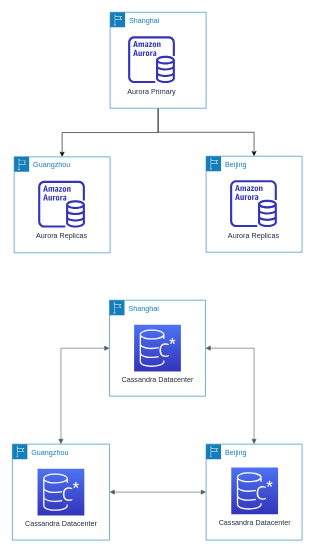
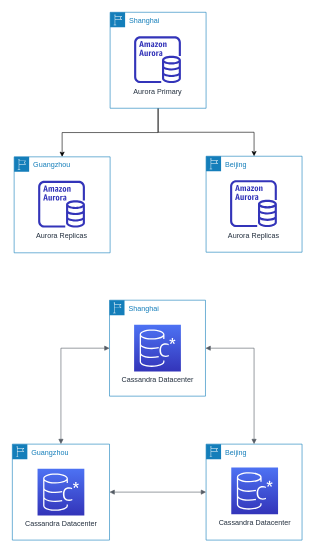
(152, 60) -> (158, 60)
